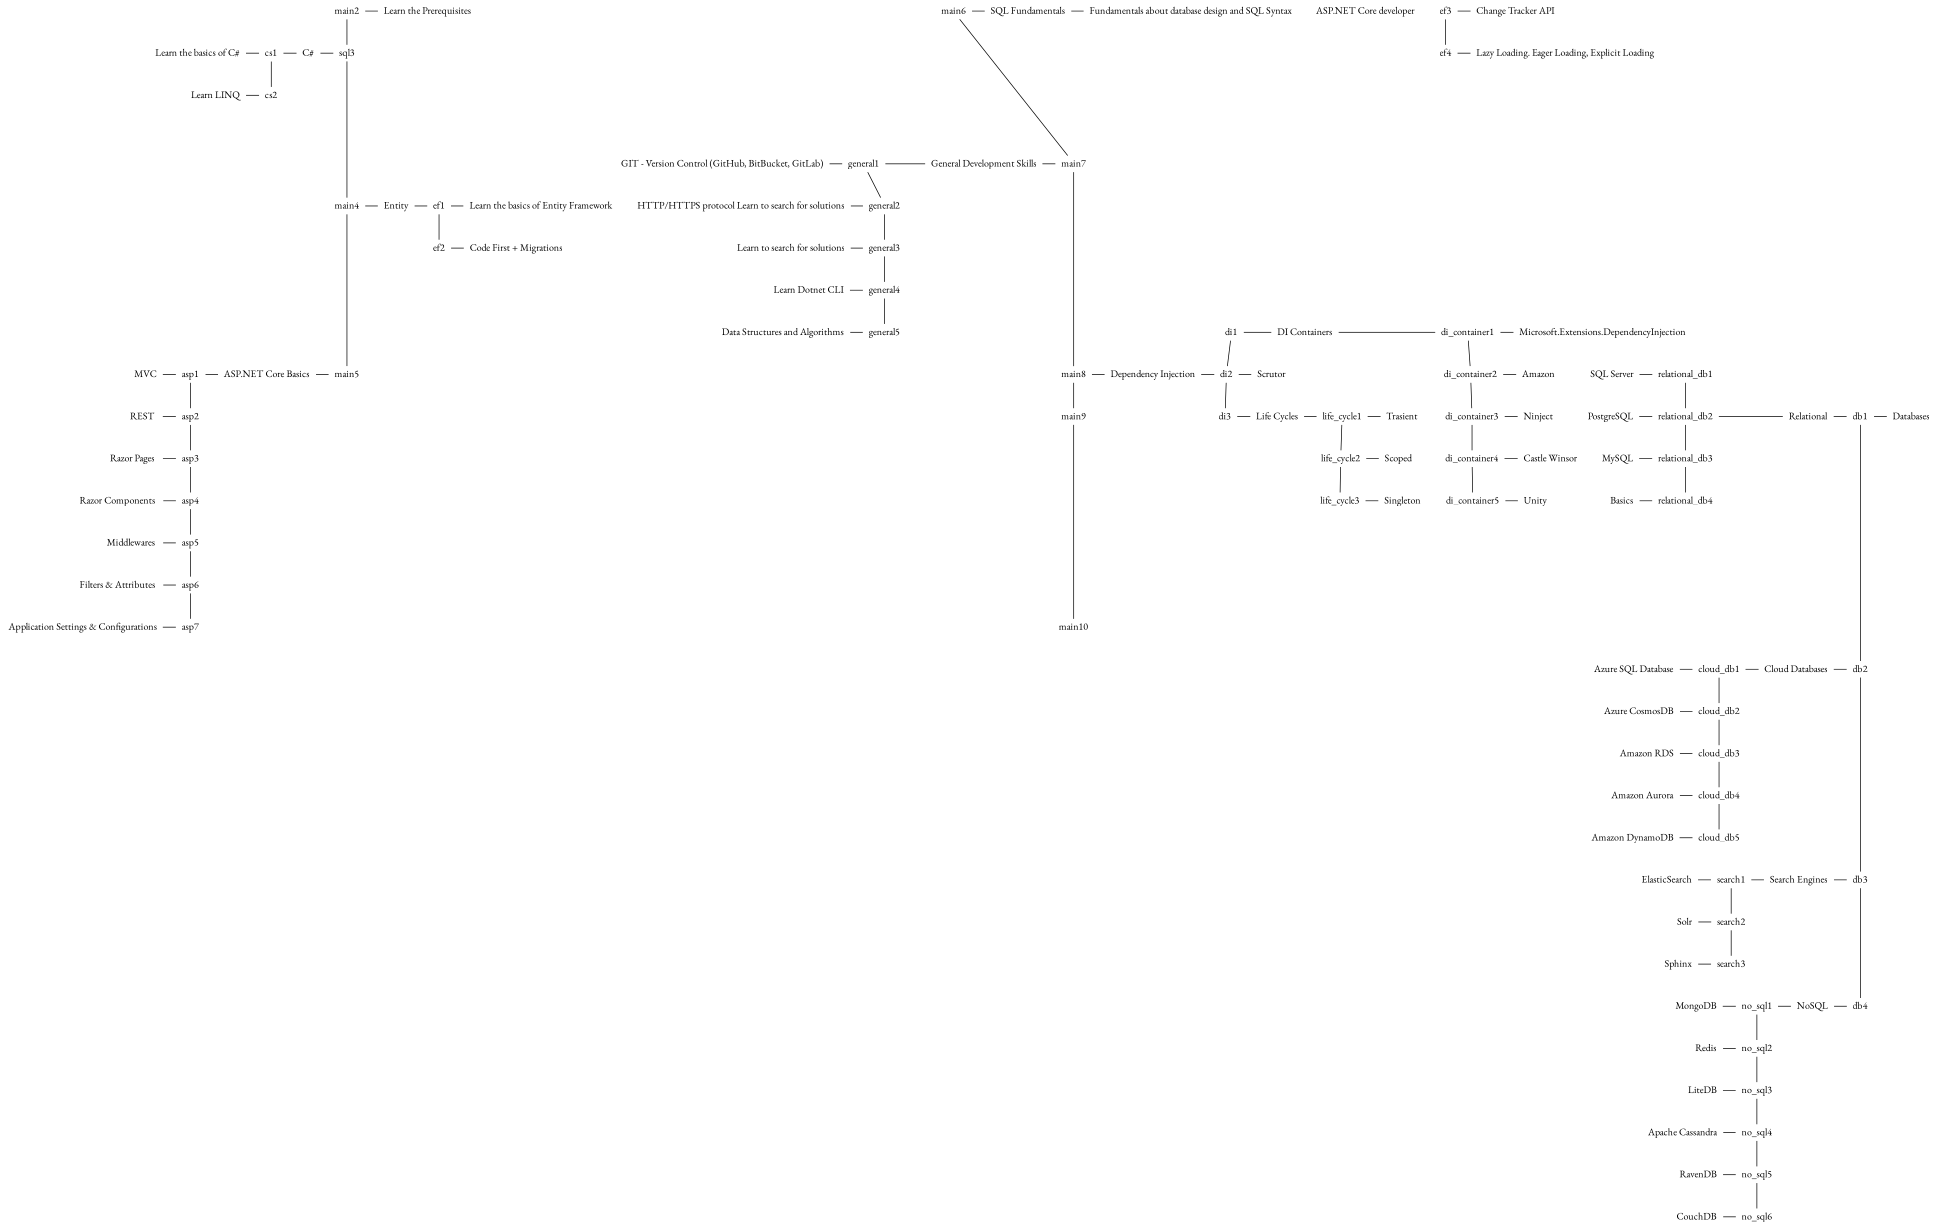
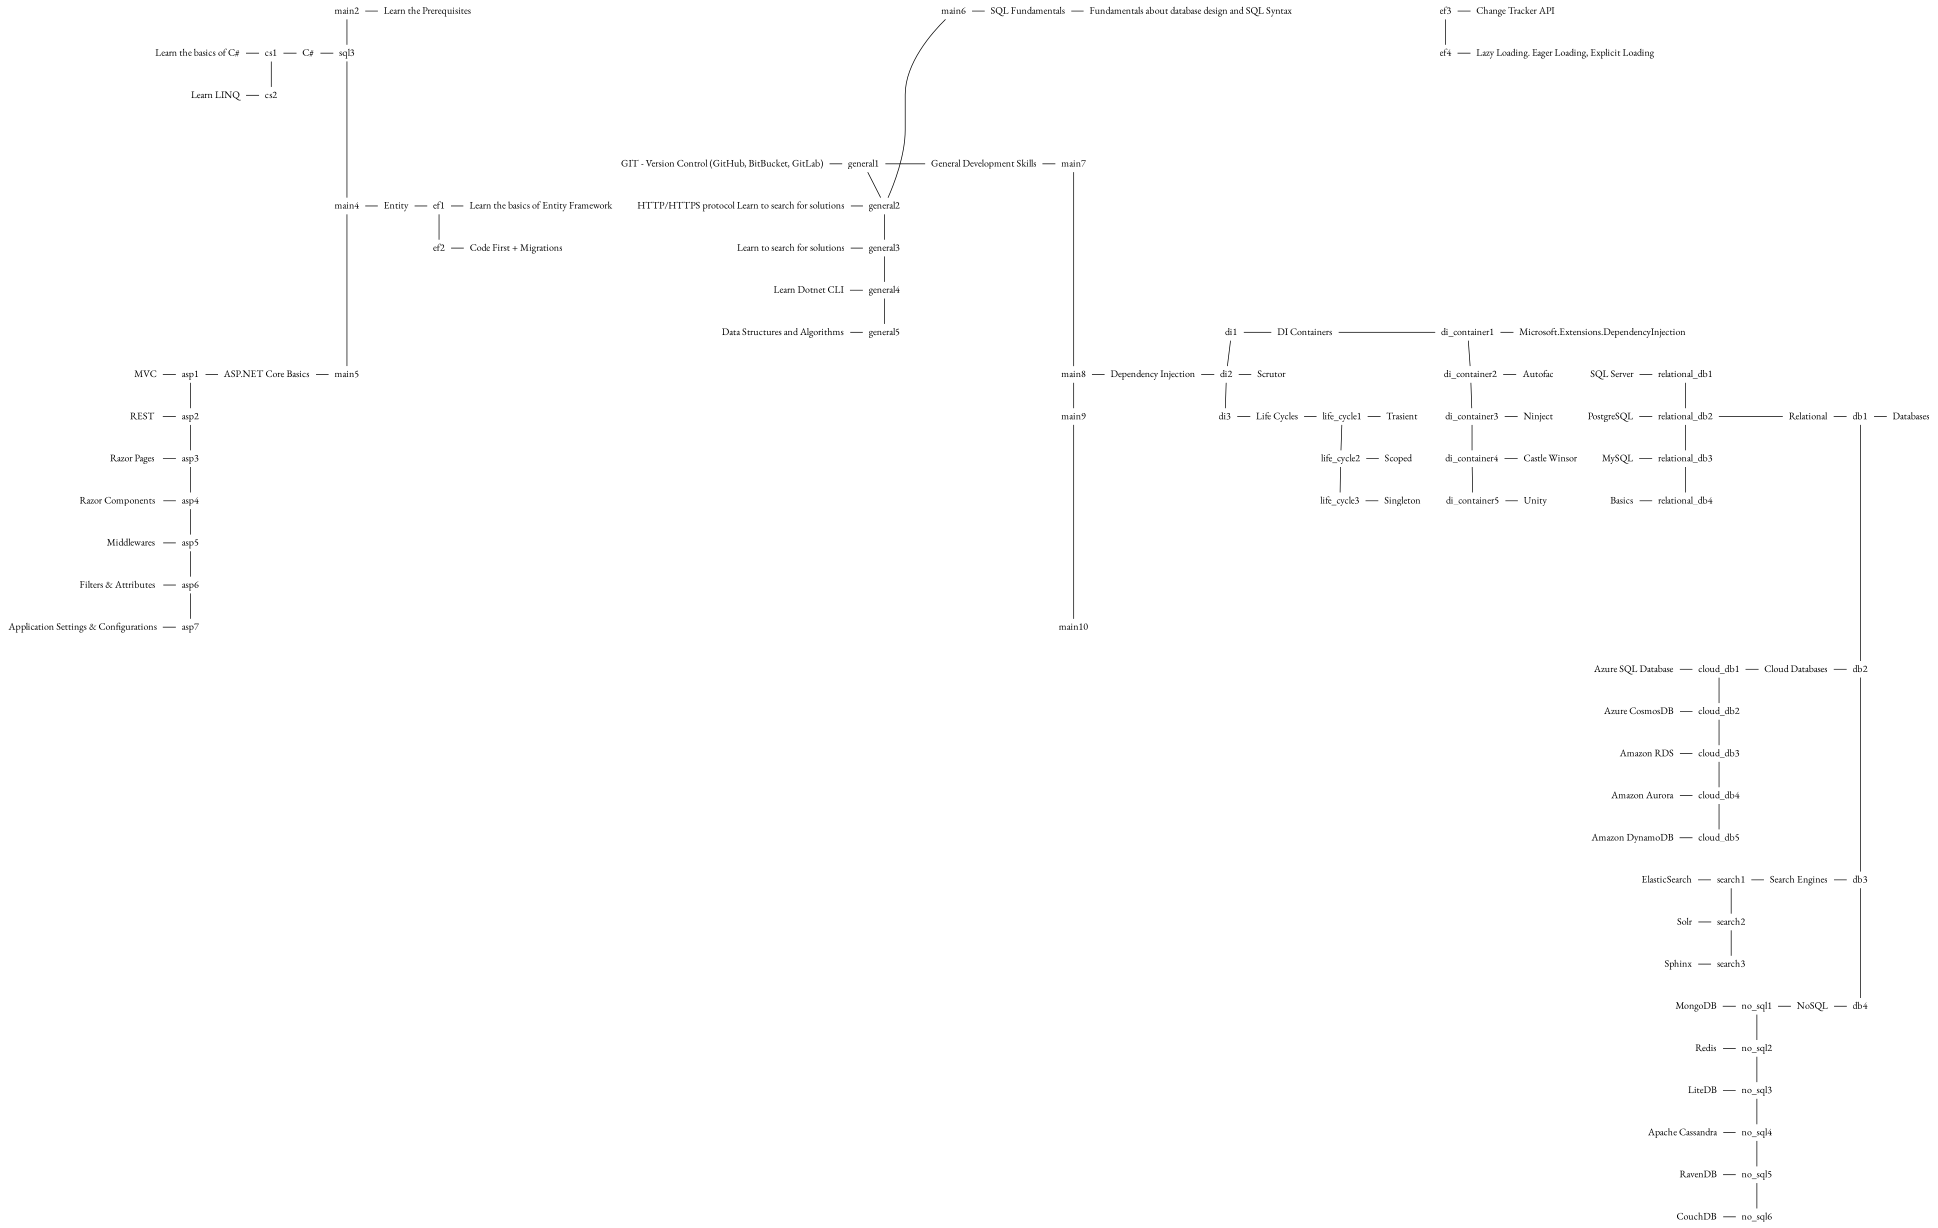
(1366, 11) -> none
(1014, 87) -> (905, 104)
(1538, 374) -> (1538, 374)
